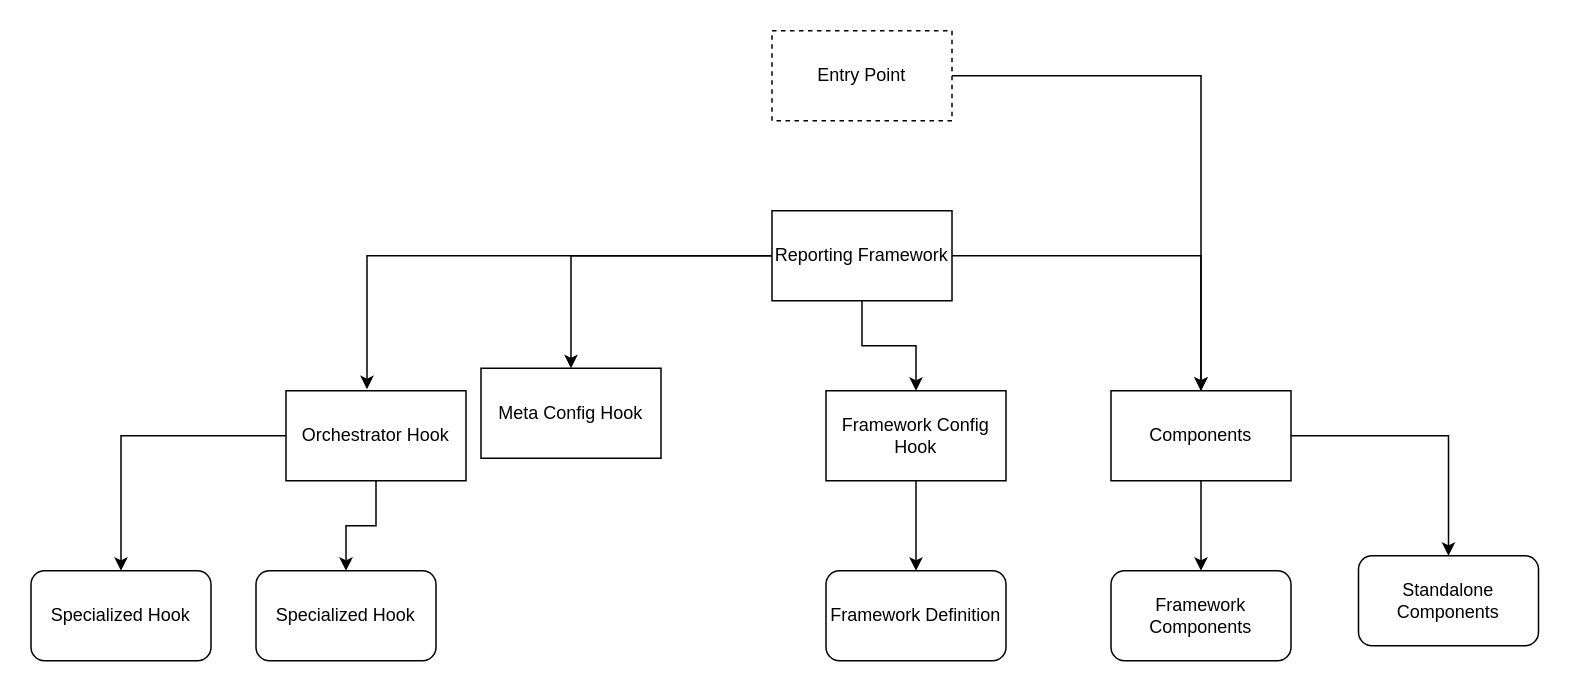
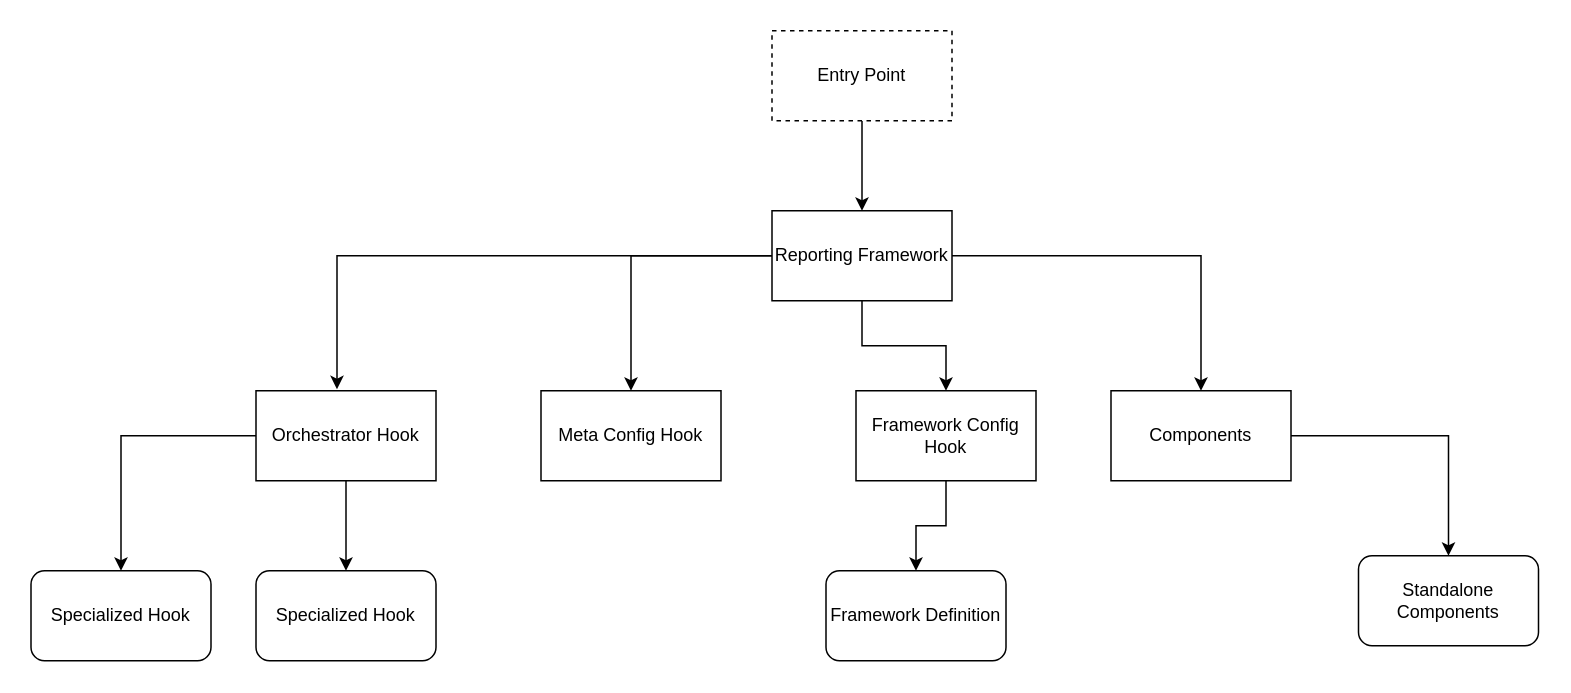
(1165, 76) -> (862, 161)
(571, 413) -> (631, 436)
(376, 436) -> (346, 436)
(916, 436) -> (946, 436)
(1201, 521) -> none
(1201, 616) -> none
